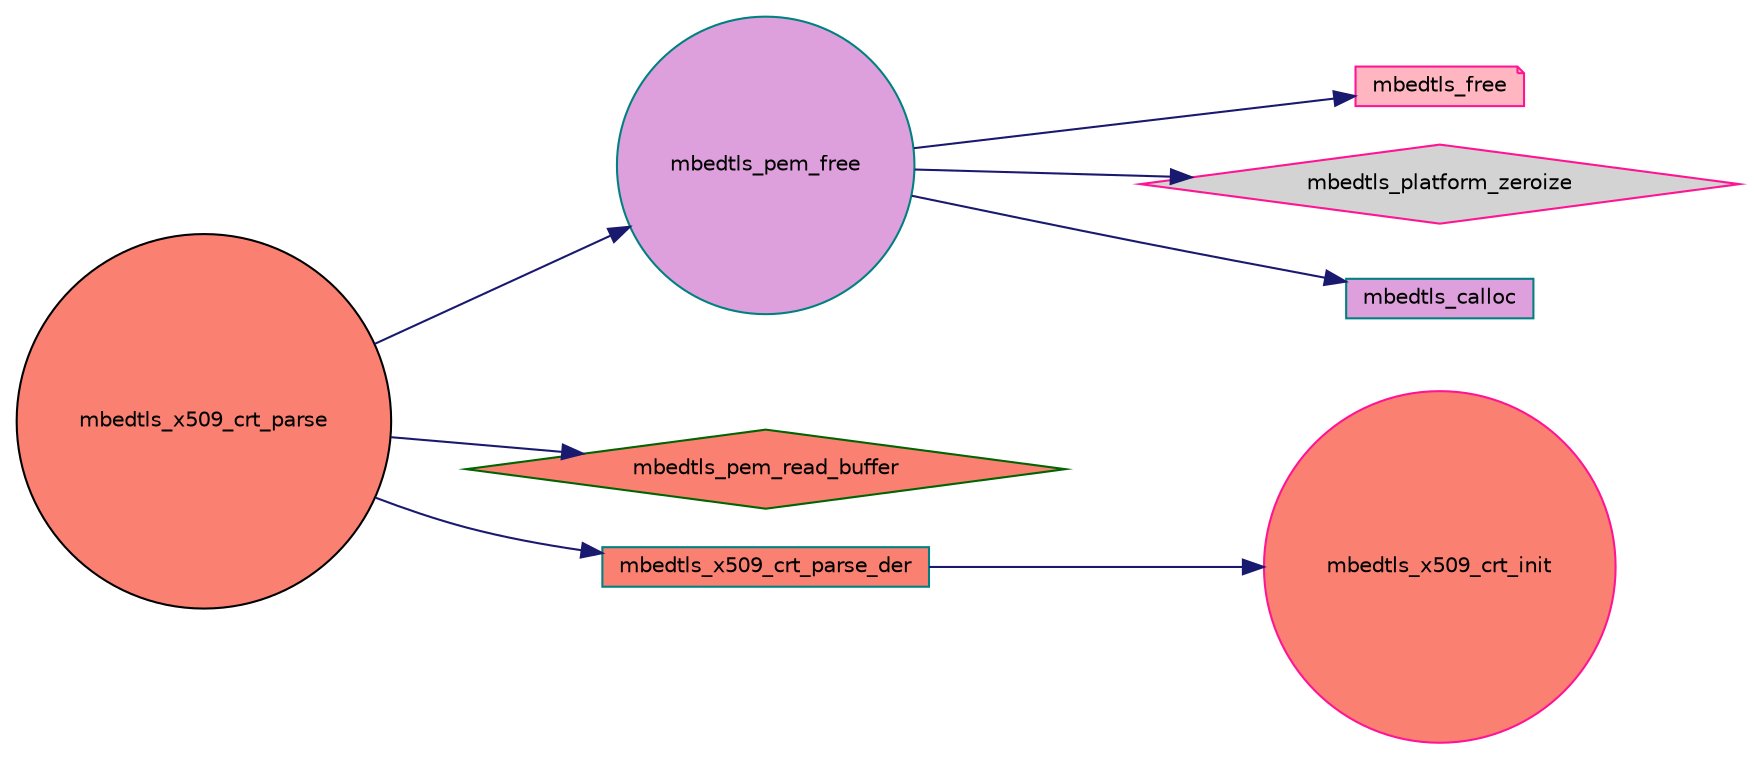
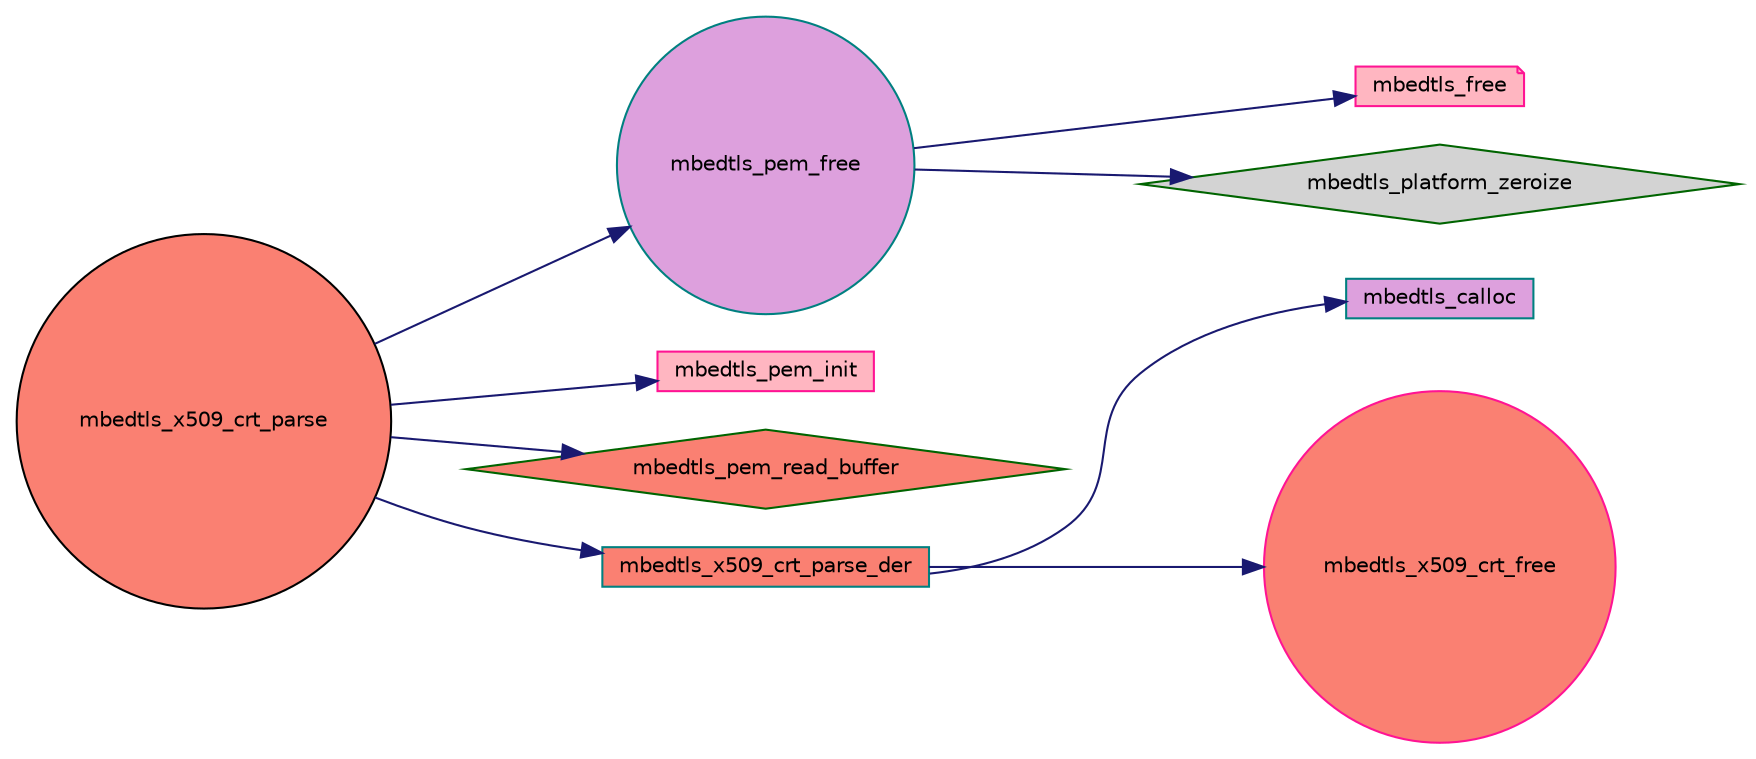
(1440, 184) -> (1440, 184)
(1118, 238) -> (1109, 424)
none -> (766, 371)
(1440, 567) -> (1440, 567)
